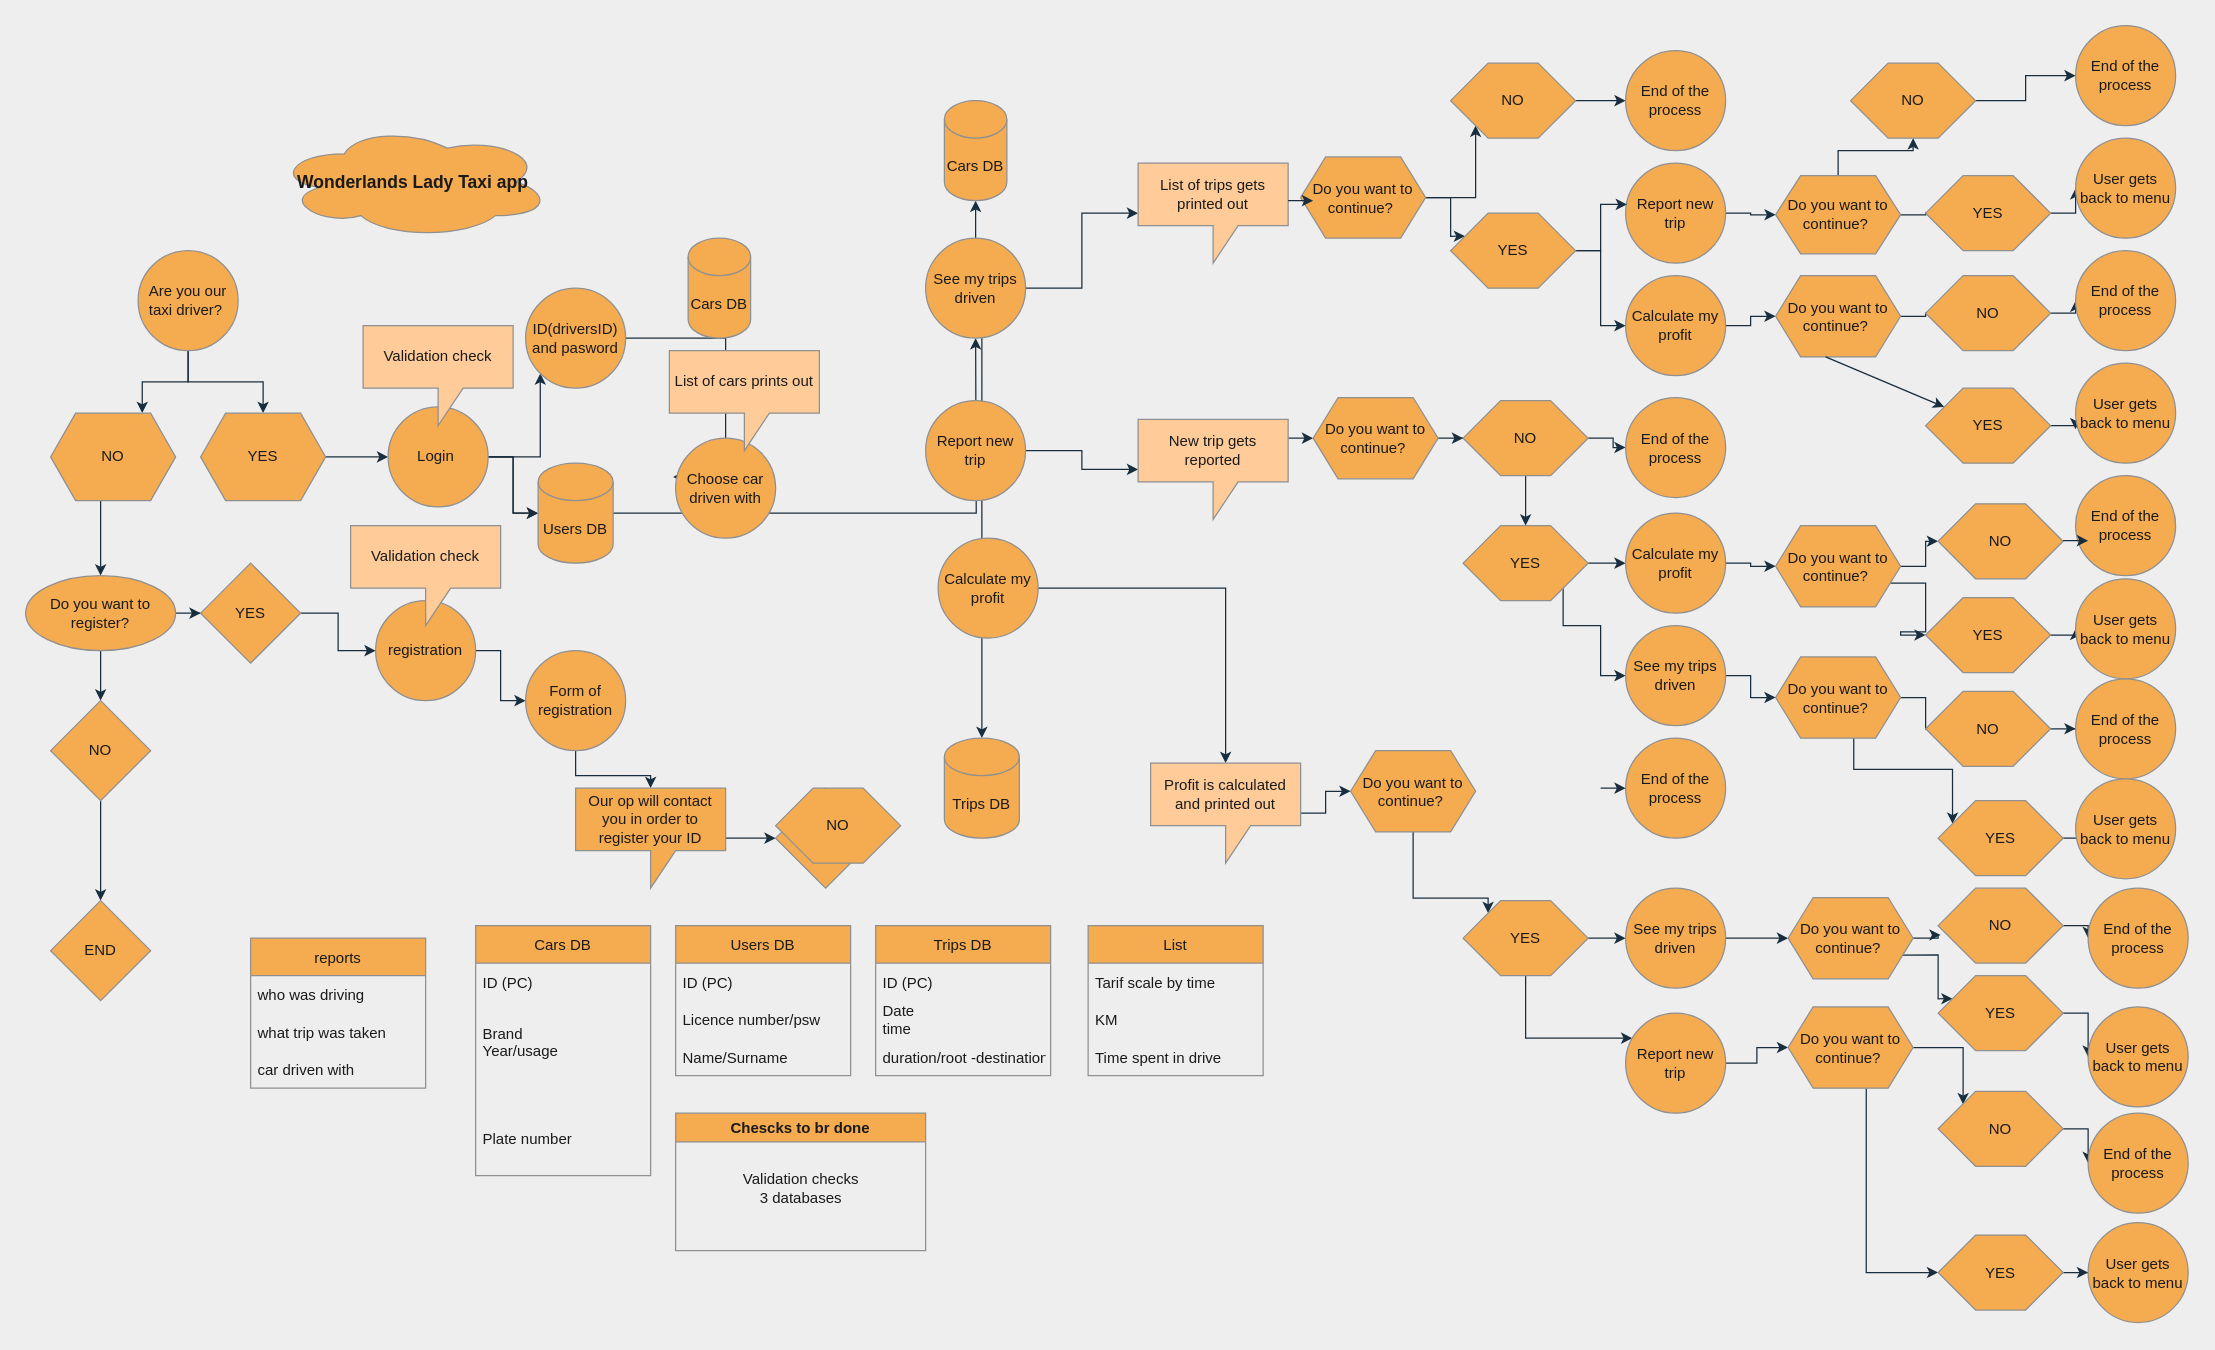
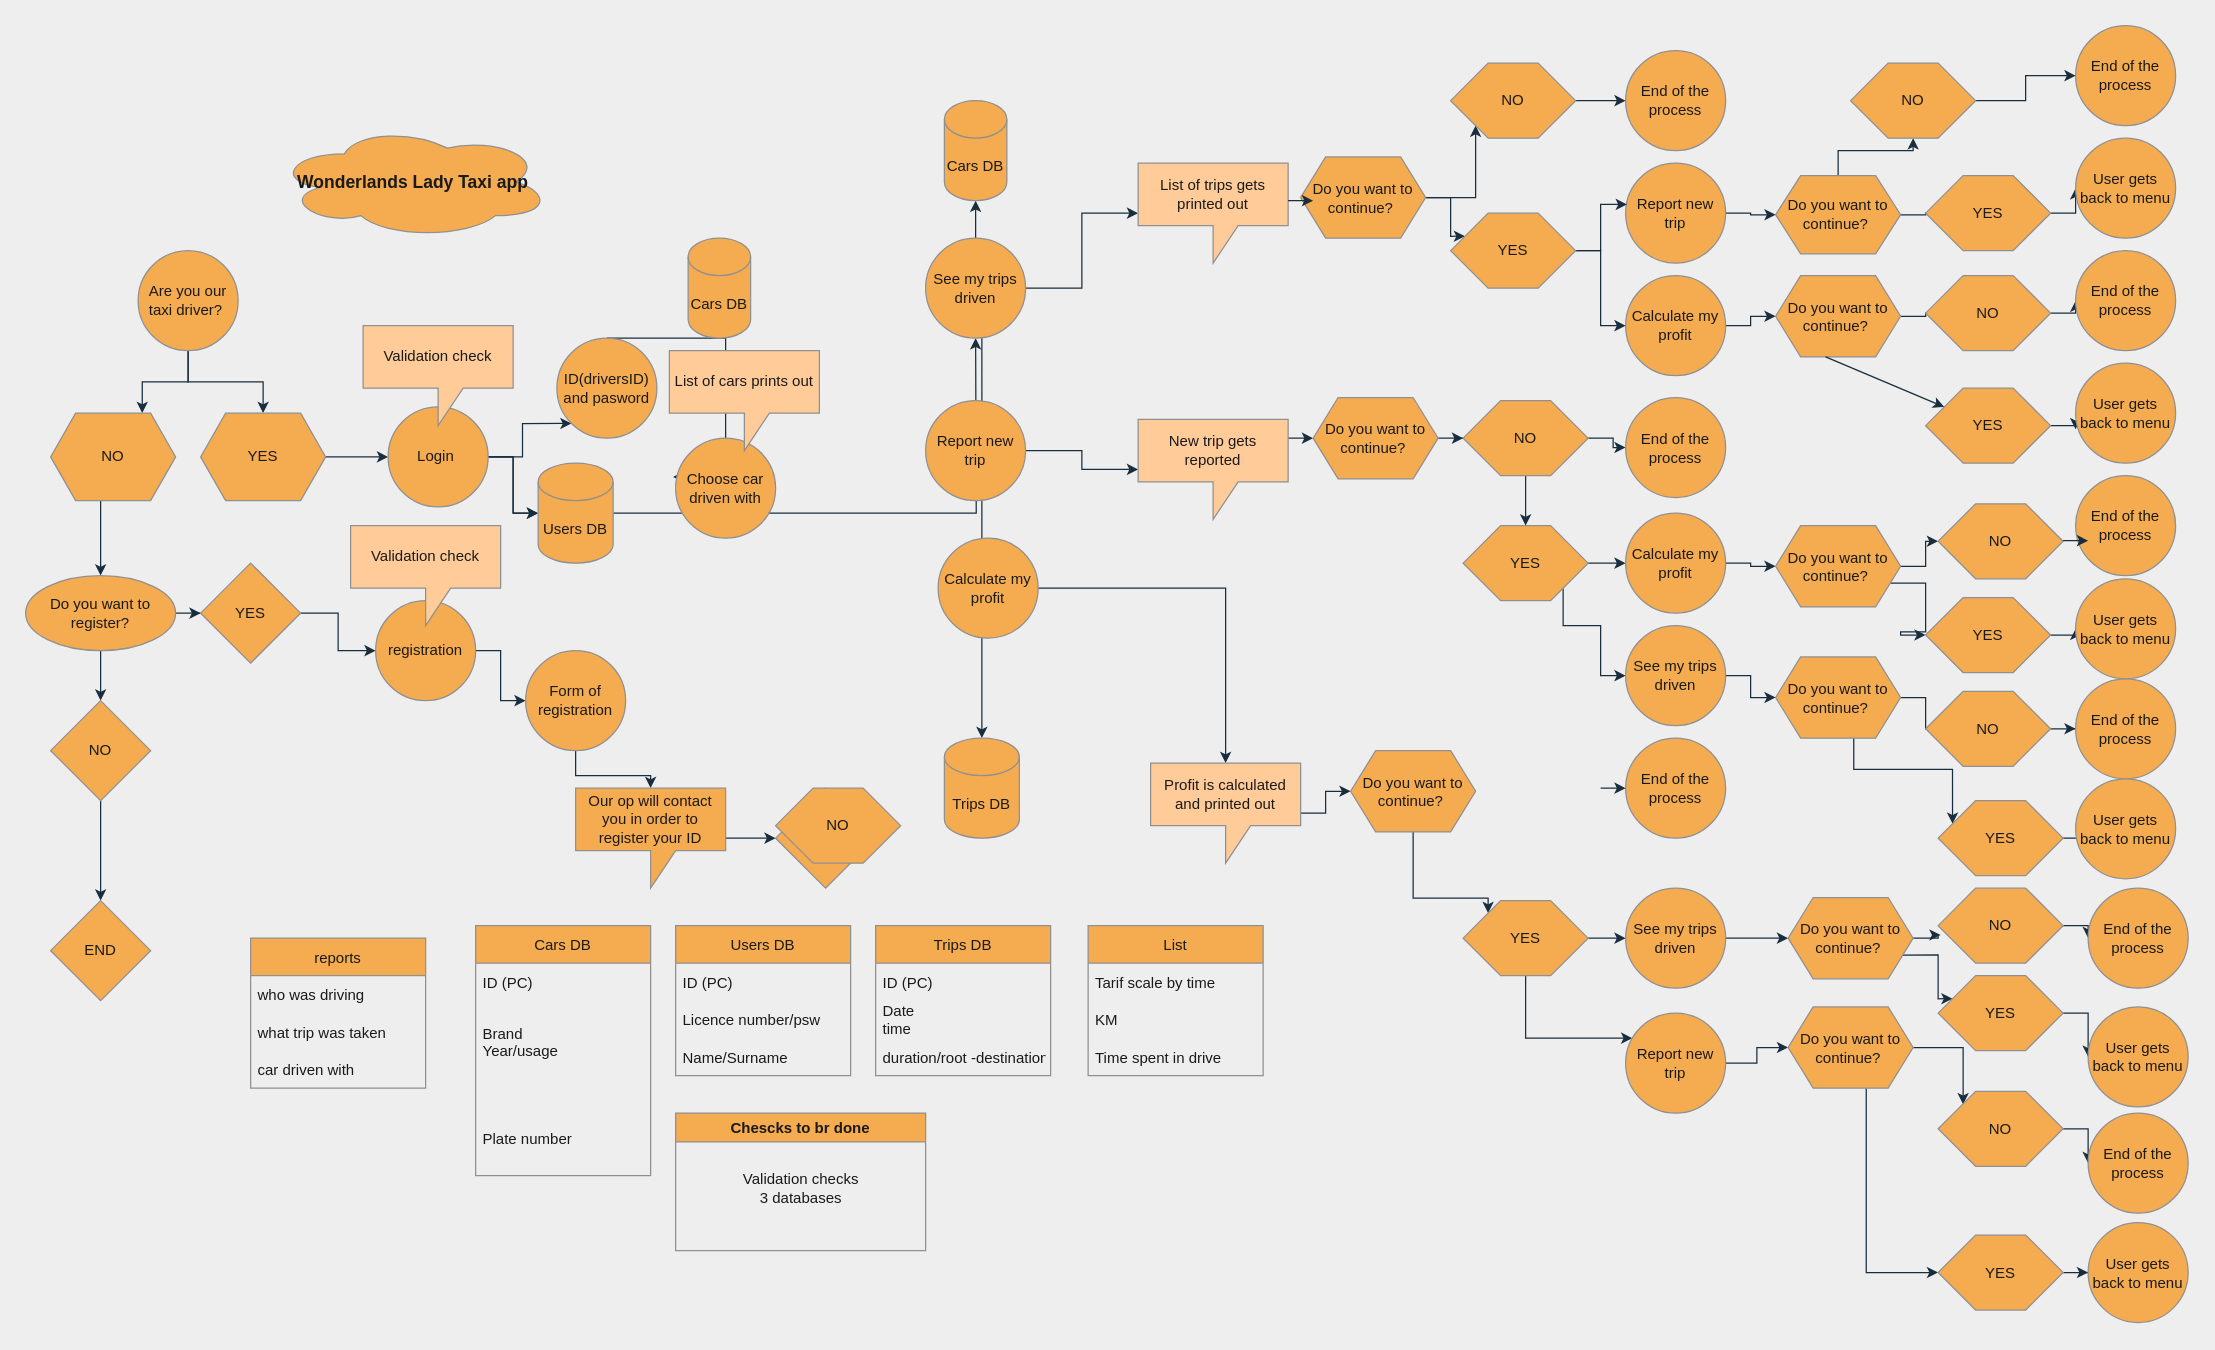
(576, 338) -> (607, 388)
